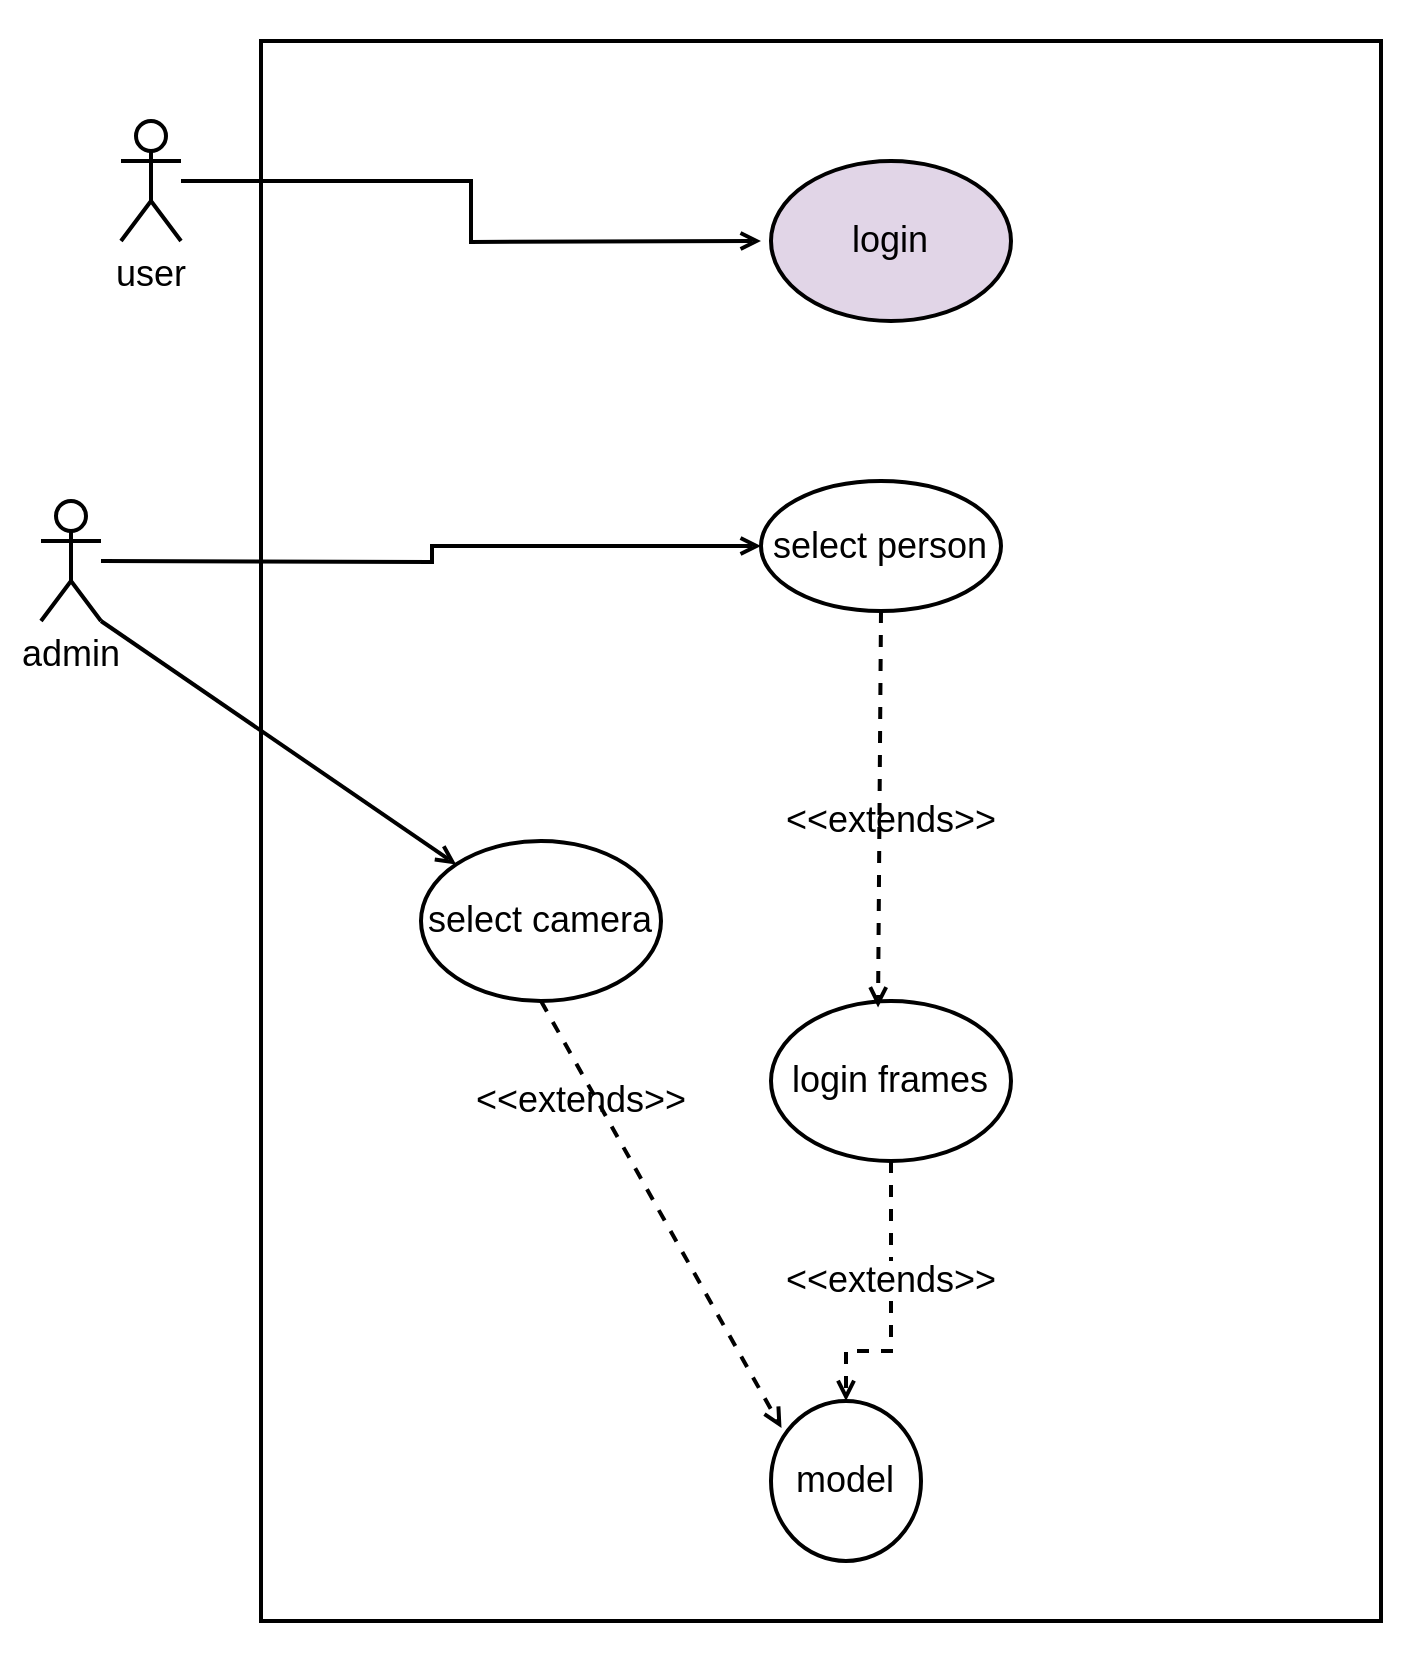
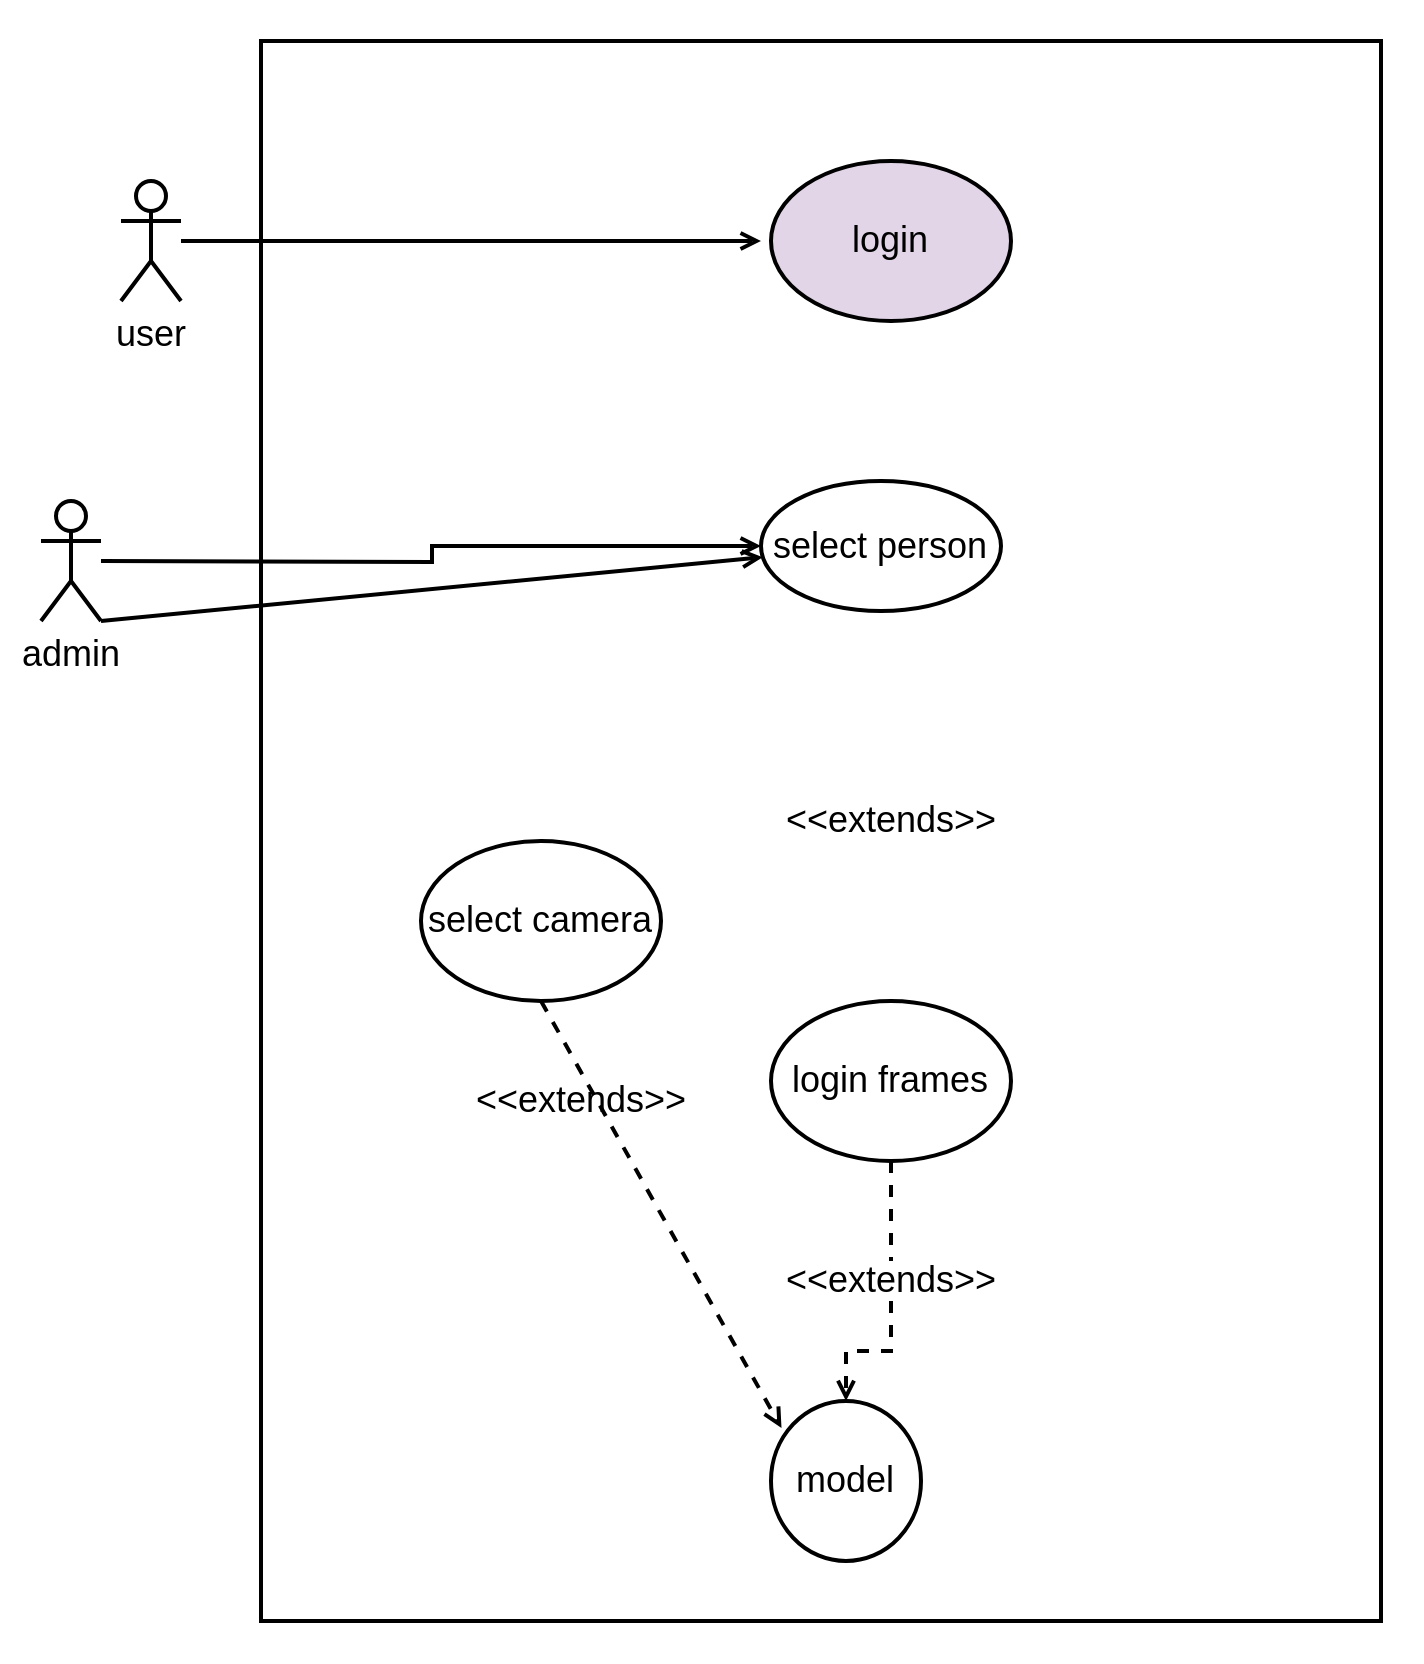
(151, 181) -> (151, 241)
(881, 640) -> none
(275, 740) -> (428, 589)
